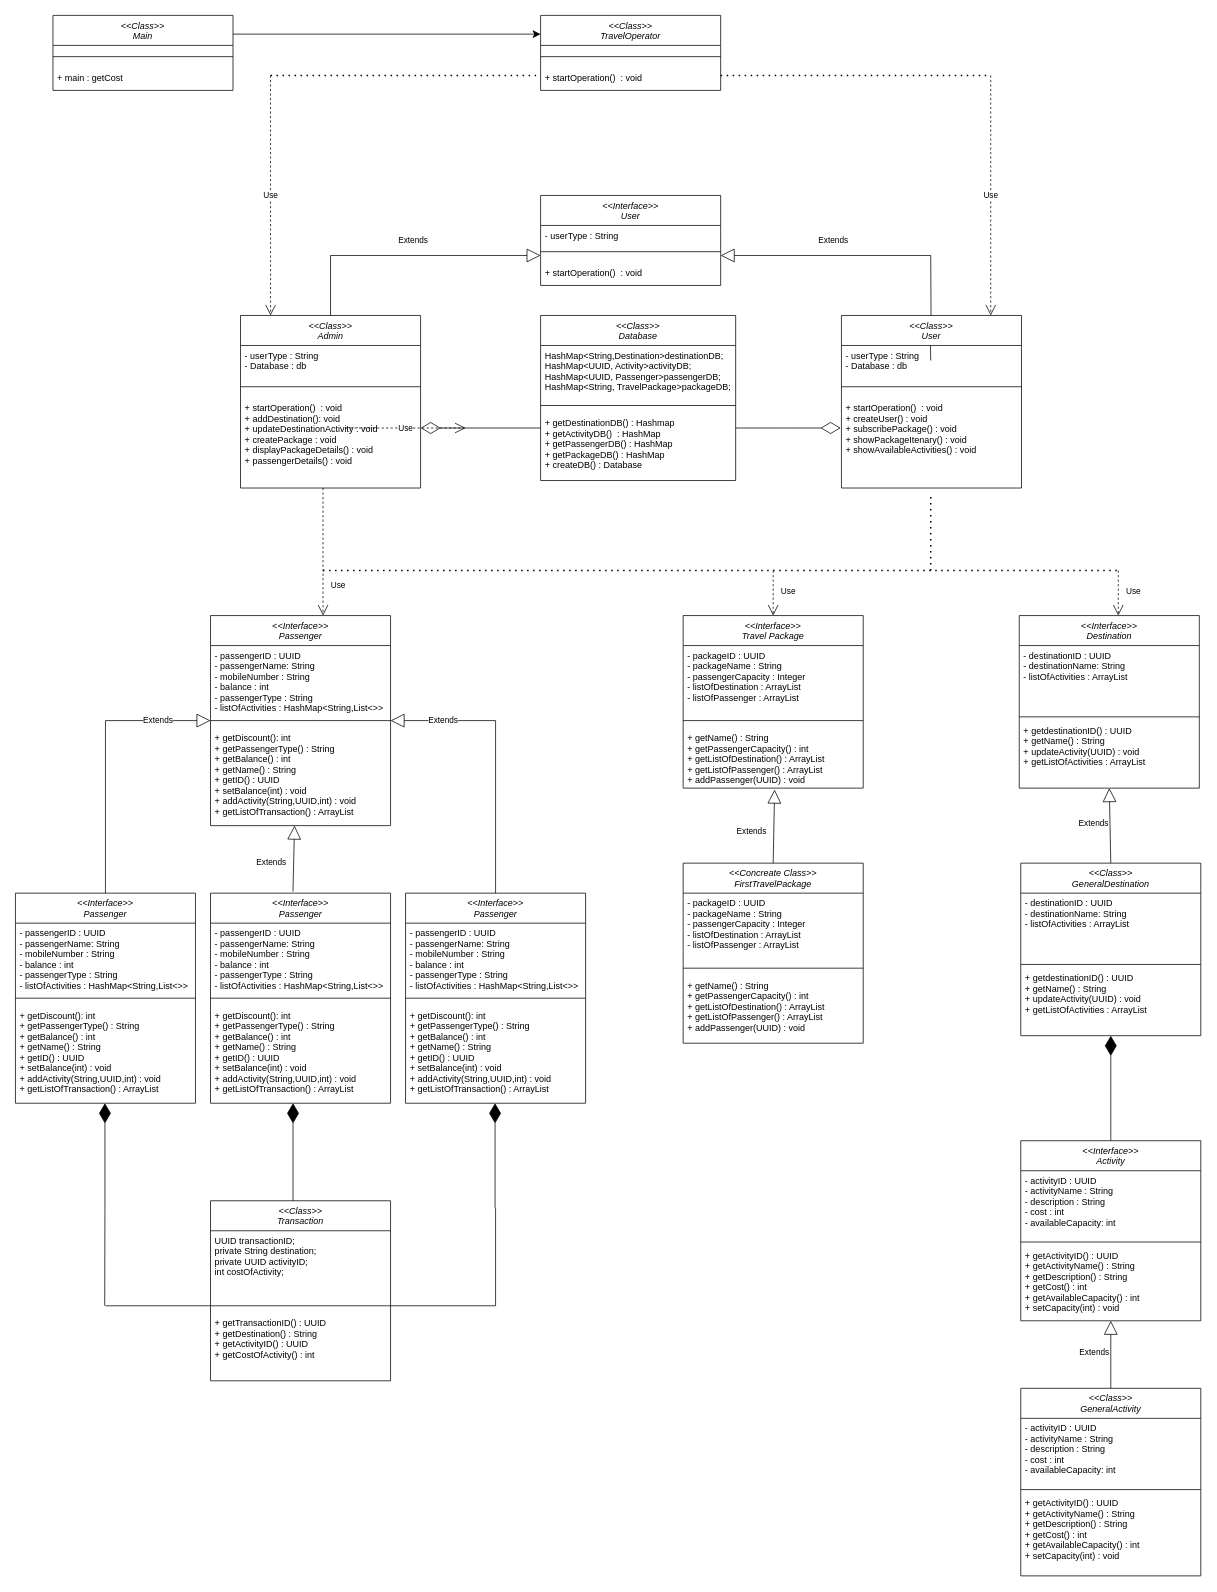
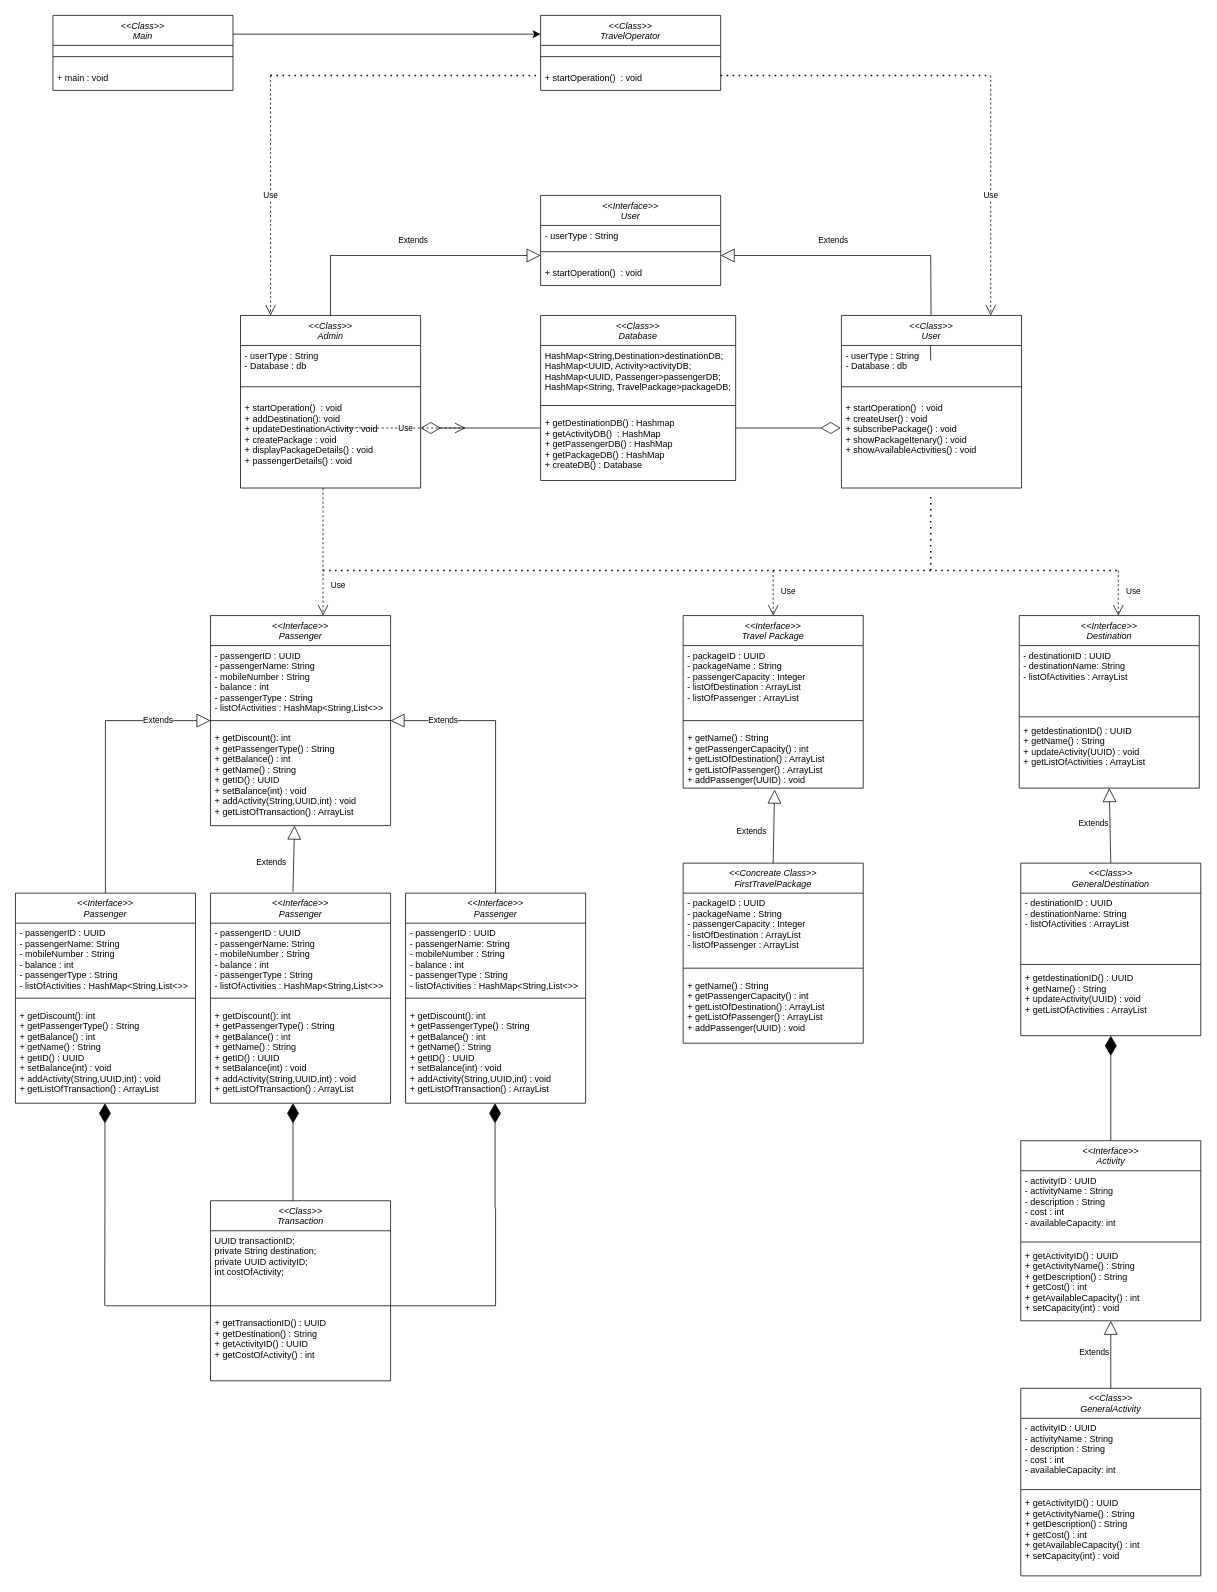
(91, 78) -> (83, 78)
